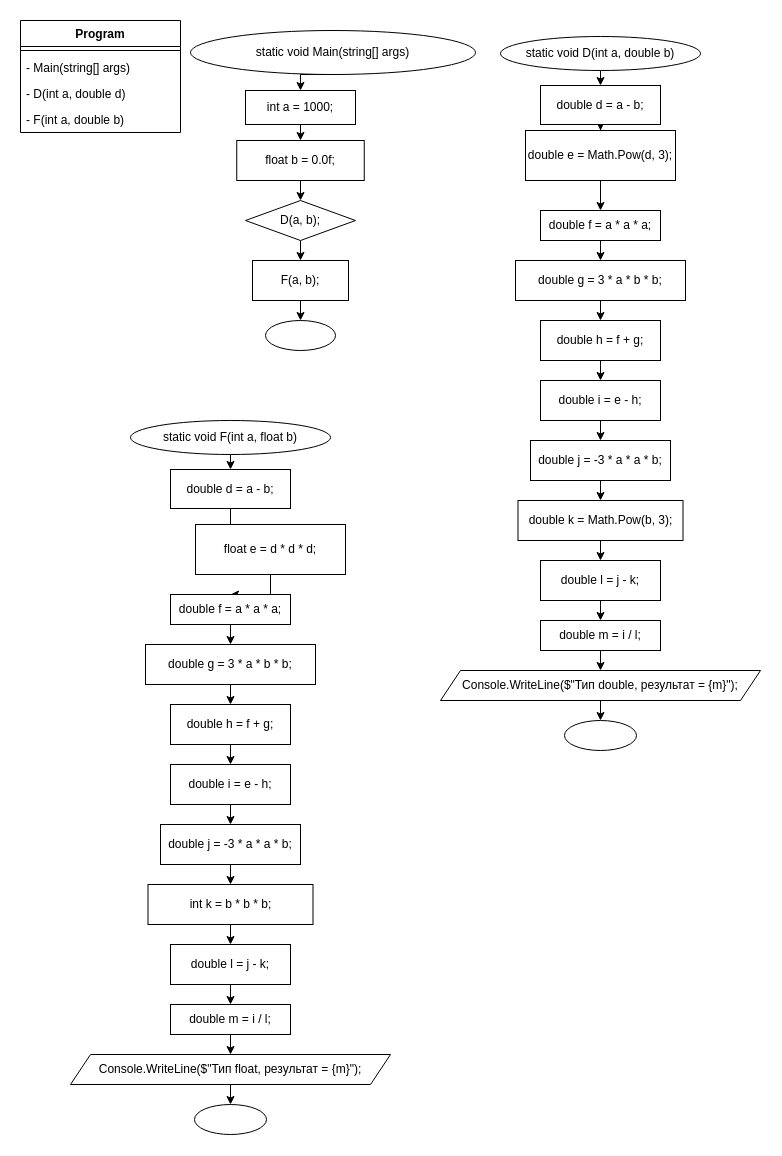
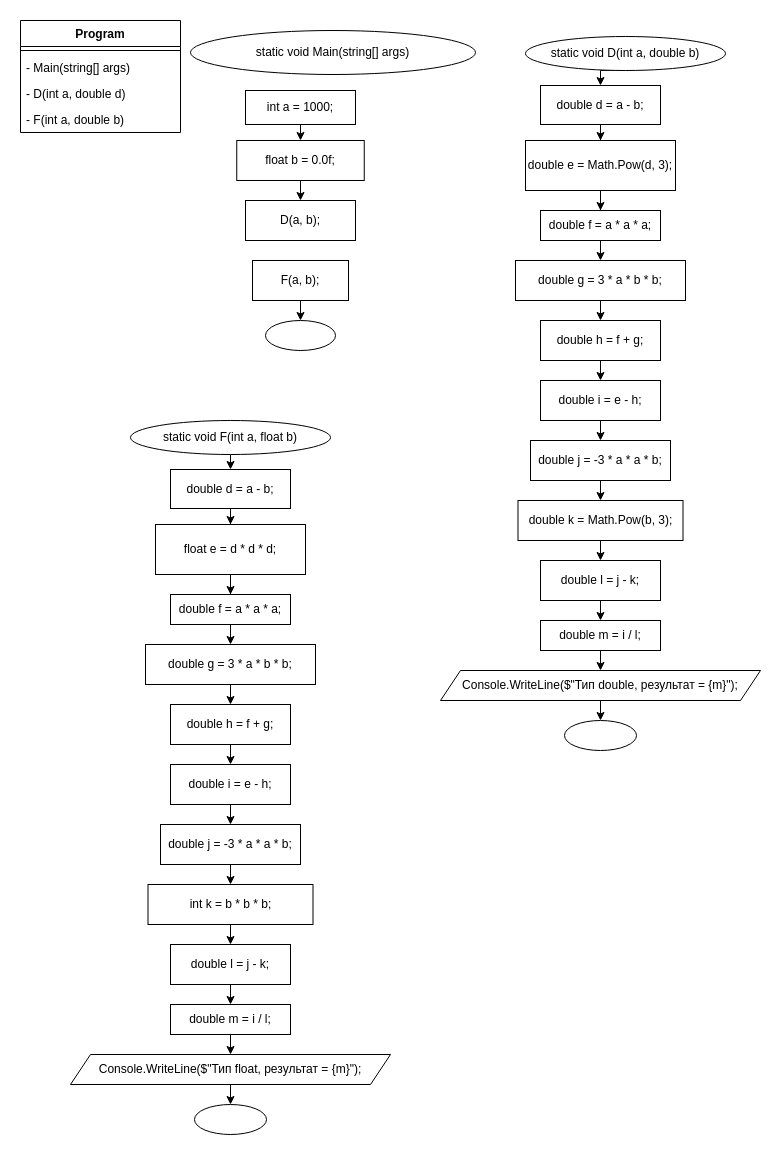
(601, 54) -> (626, 54)
(301, 77) -> none
(601, 156) -> (601, 166)
(301, 221) -> (301, 221)
(301, 247) -> none
(271, 550) -> (231, 550)
